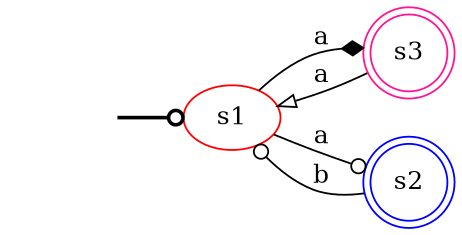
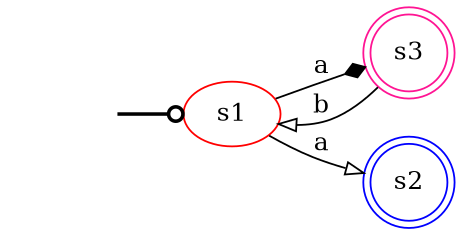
(322, 75) -> (322, 106)
(312, 150) -> (306, 154)
(311, 189) -> none
